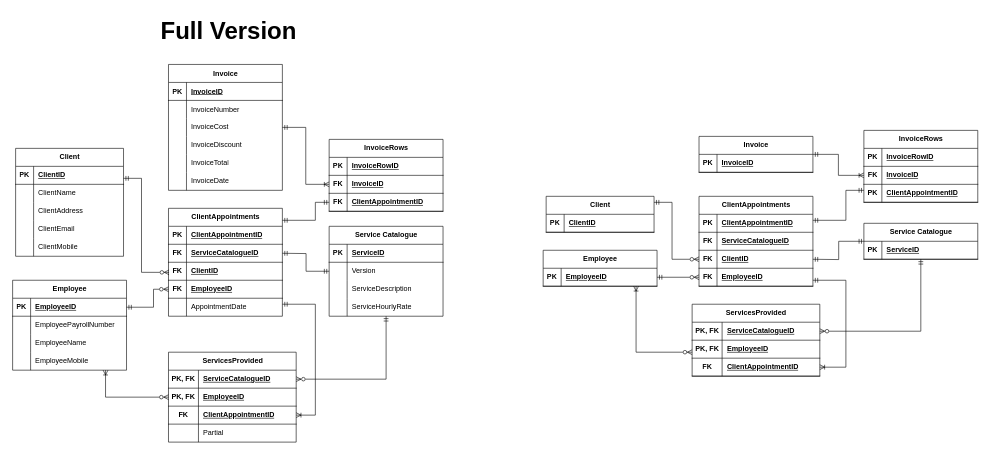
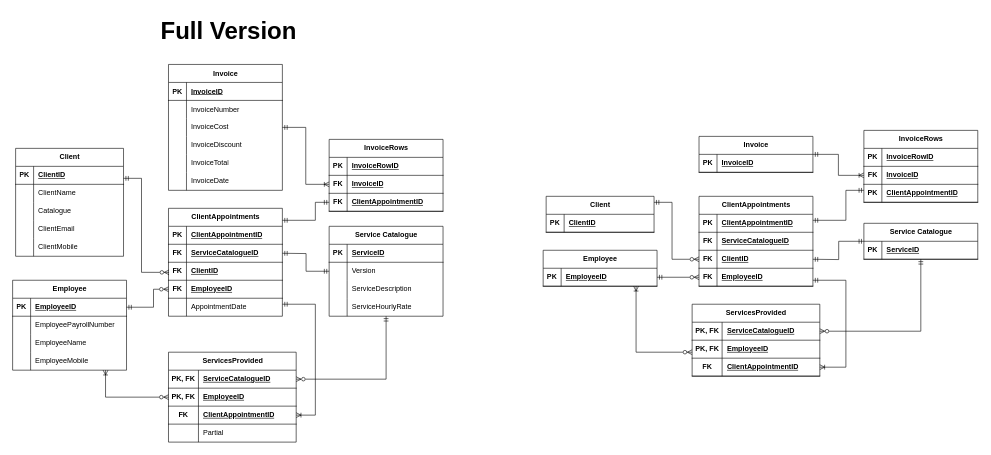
(62, 212) -> (55, 212)
